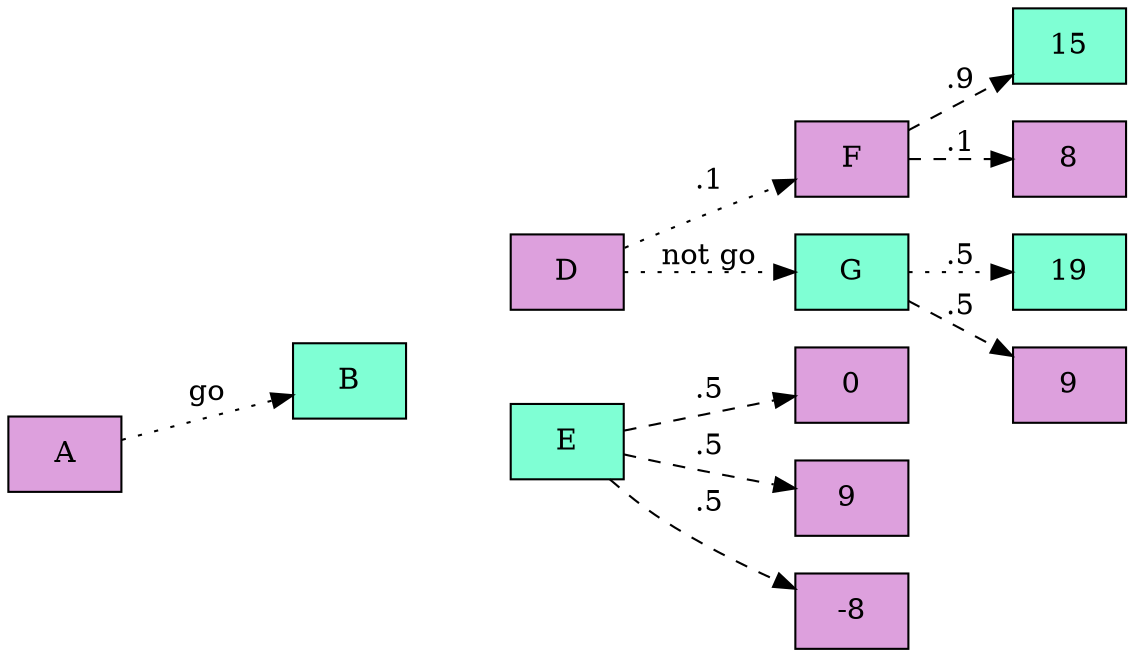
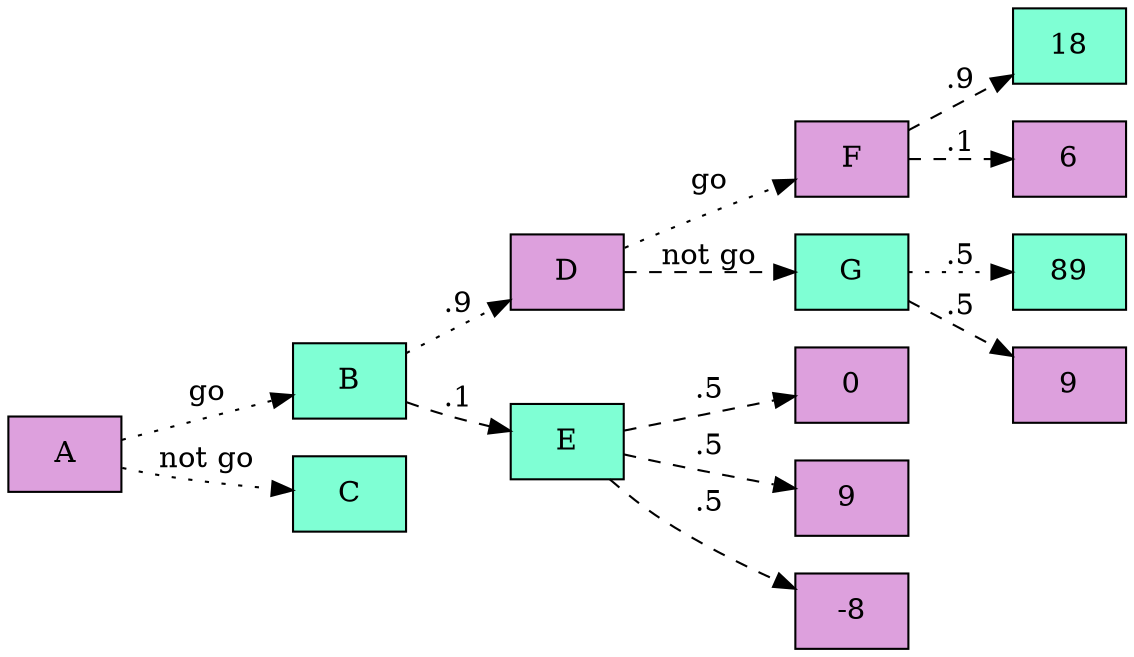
(1070, 46) -> (1070, 46)
(1070, 159) -> (1070, 159)
(710, 181) -> (710, 181)
(699, 272) -> (699, 272)
(1070, 272) -> (1070, 272)
none -> (449, 331)
none -> (448, 416)
none -> (350, 494)
